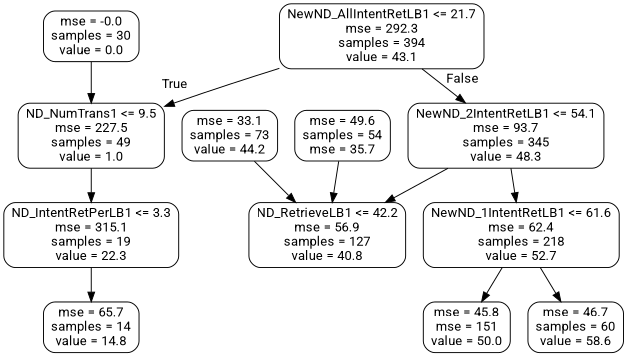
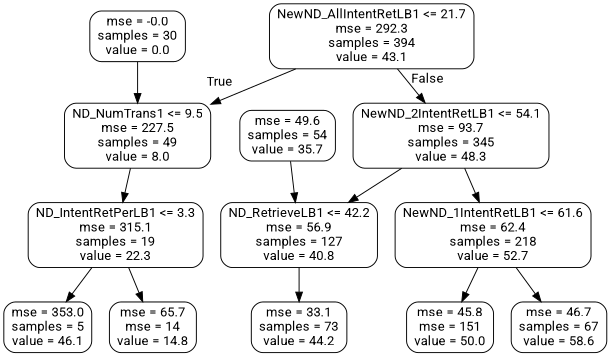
(91, 136) -> (138, 136)
(343, 136) -> (288, 136)
(272, 178) -> (299, 280)
none -> (48, 327)
(91, 327) -> (153, 327)
(576, 327) -> (559, 327)
